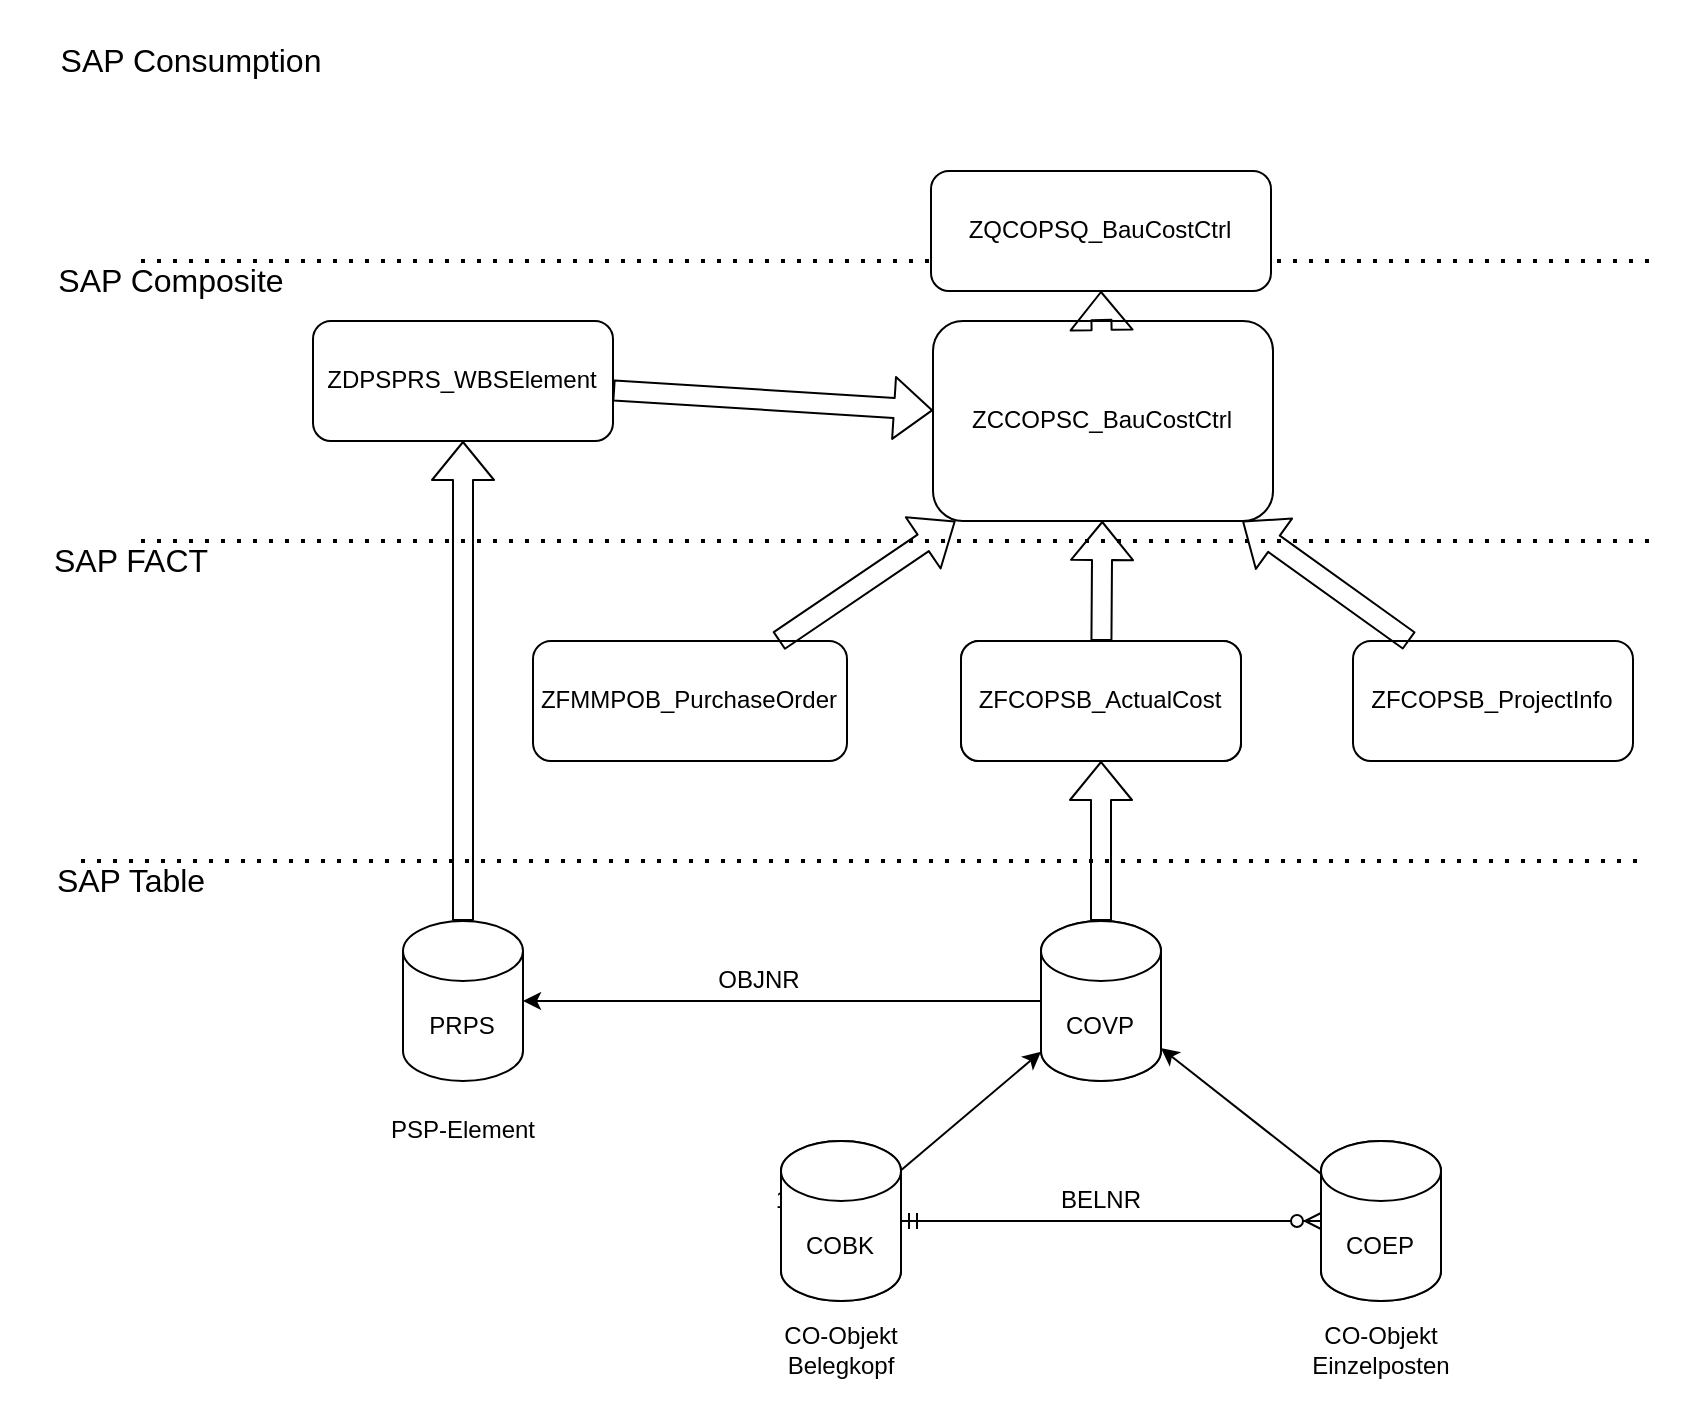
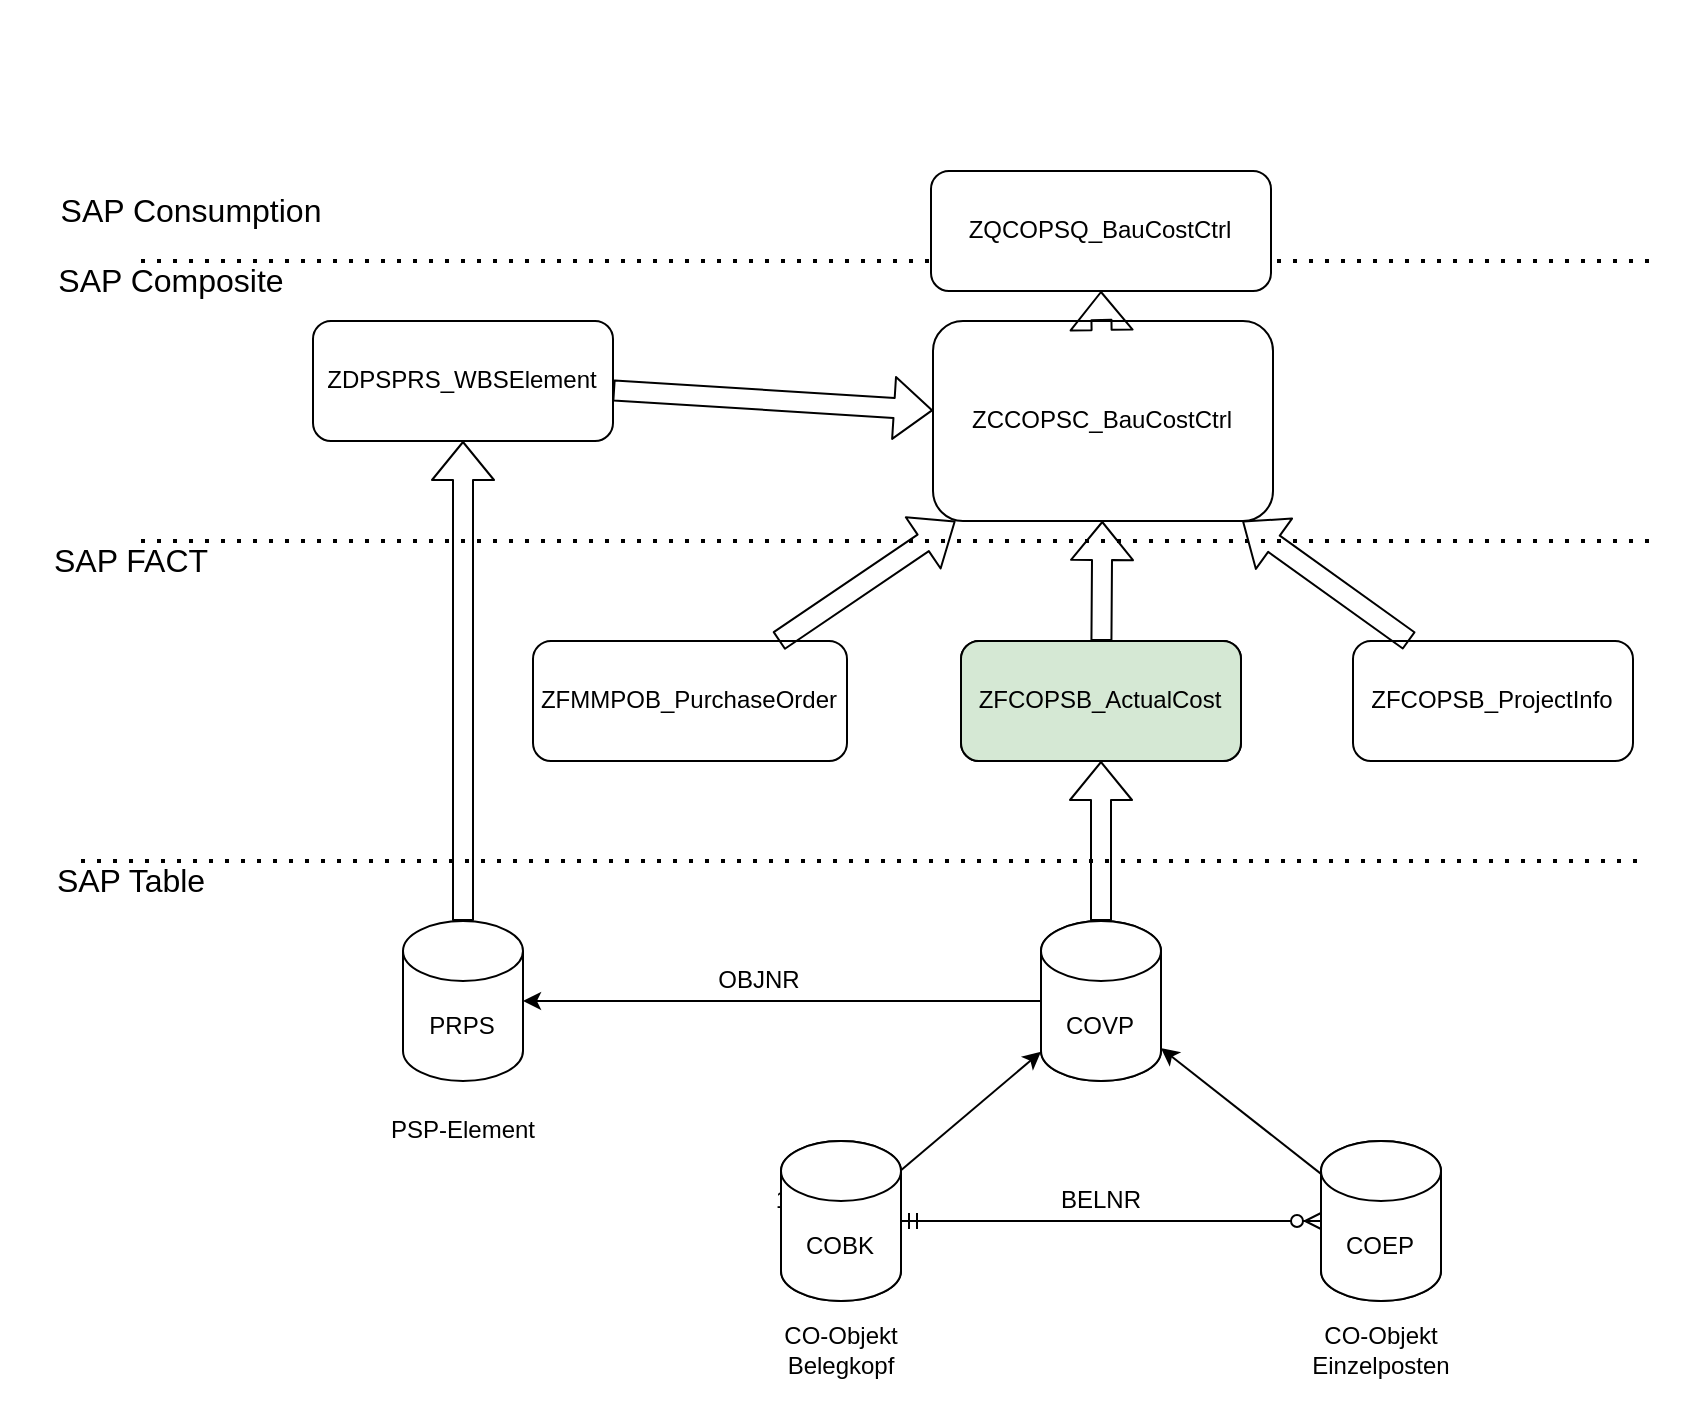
(191, 61) -> (191, 211)
(1101, 701) -> (1101, 701)
